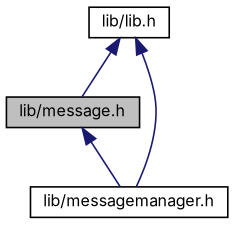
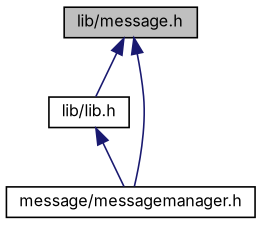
(97, 74) -> (106, 75)
(129, 202) -> (131, 202)
